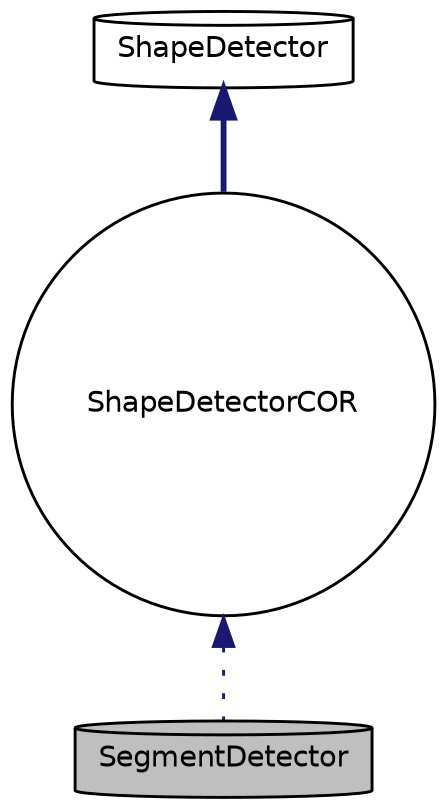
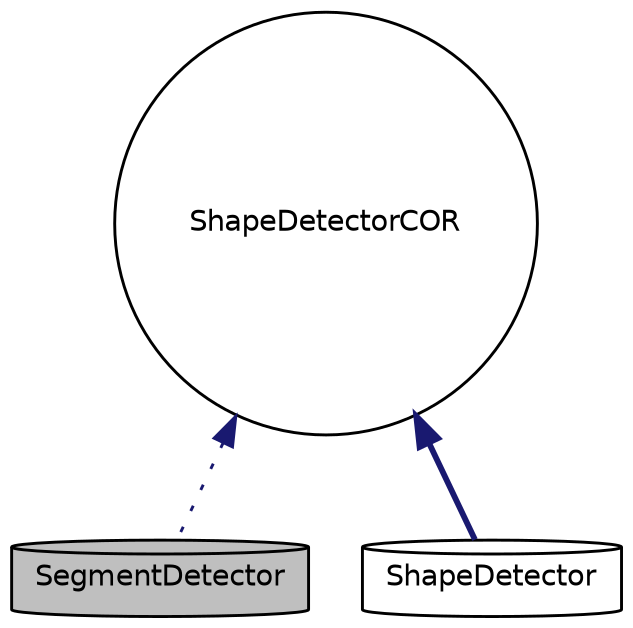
(224, 155) -> (452, 491)
